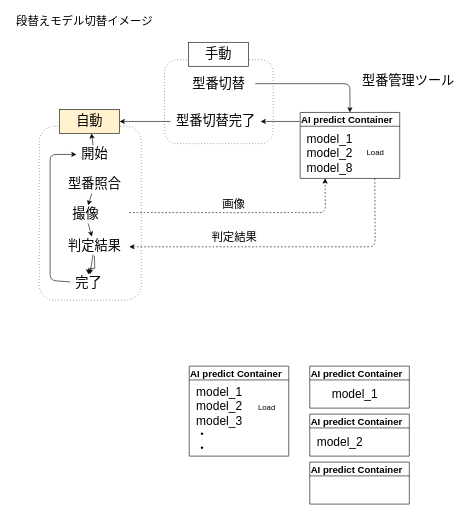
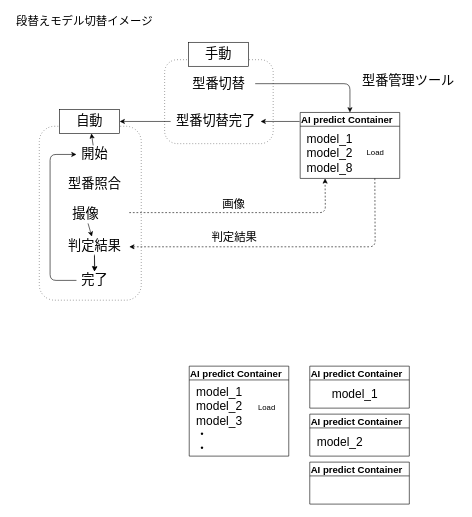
(90, 122) -> (90, 122)
(91, 198) -> none
(89, 284) -> (95, 281)
